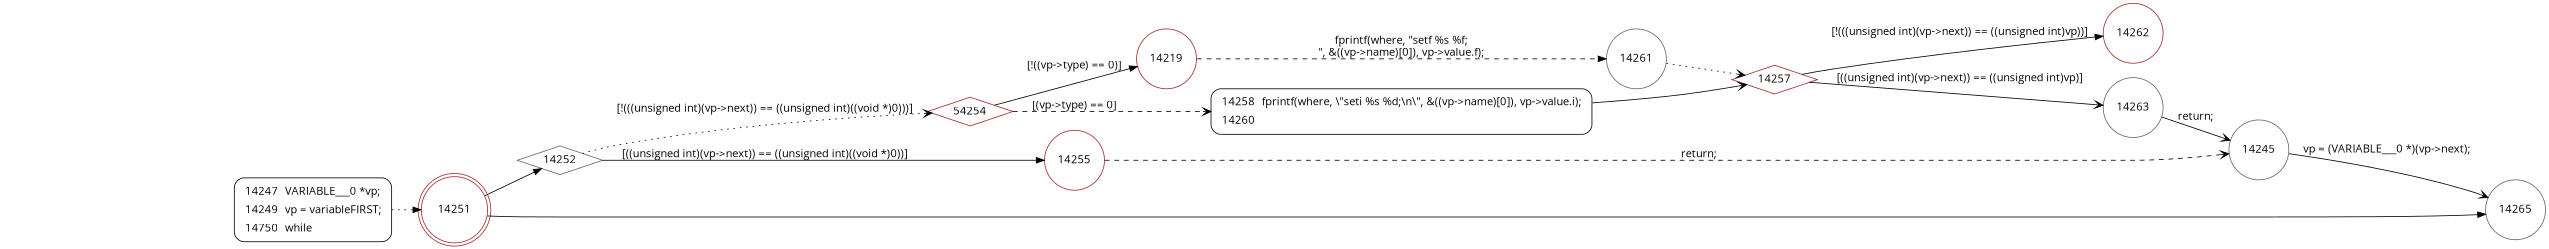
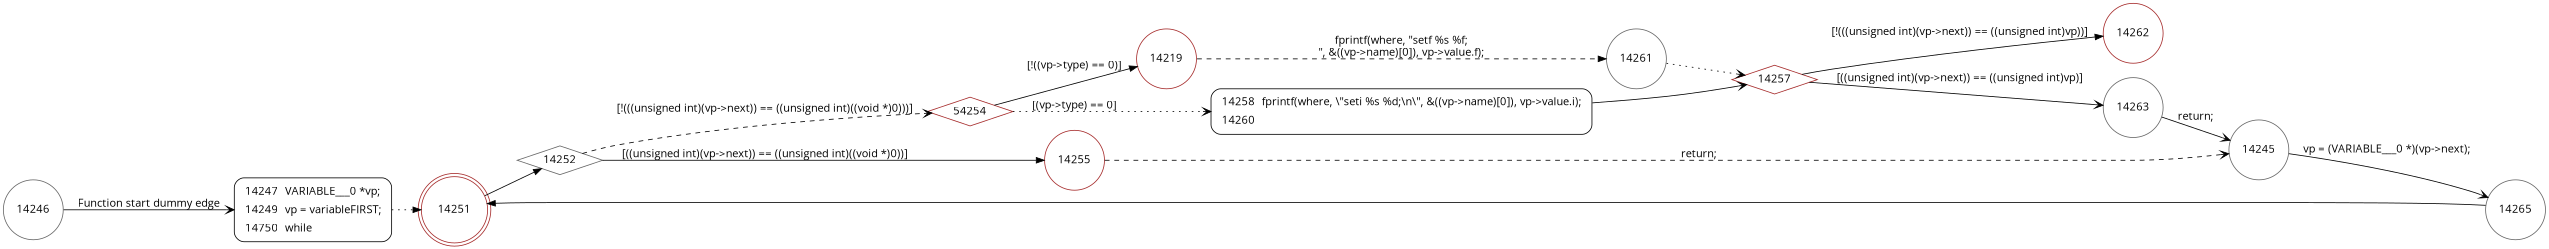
(1108, 112) -> (1108, 112)
(752, 126) -> (752, 126)
none -> (33, 210)
(1482, 217) -> (1491, 203)
